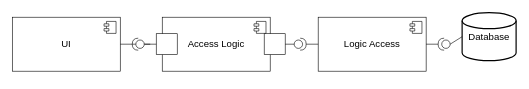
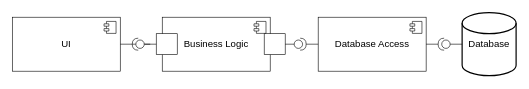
(489, 37) -> (489, 44)
(216, 44) -> (216, 44)
(372, 44) -> (372, 44)
